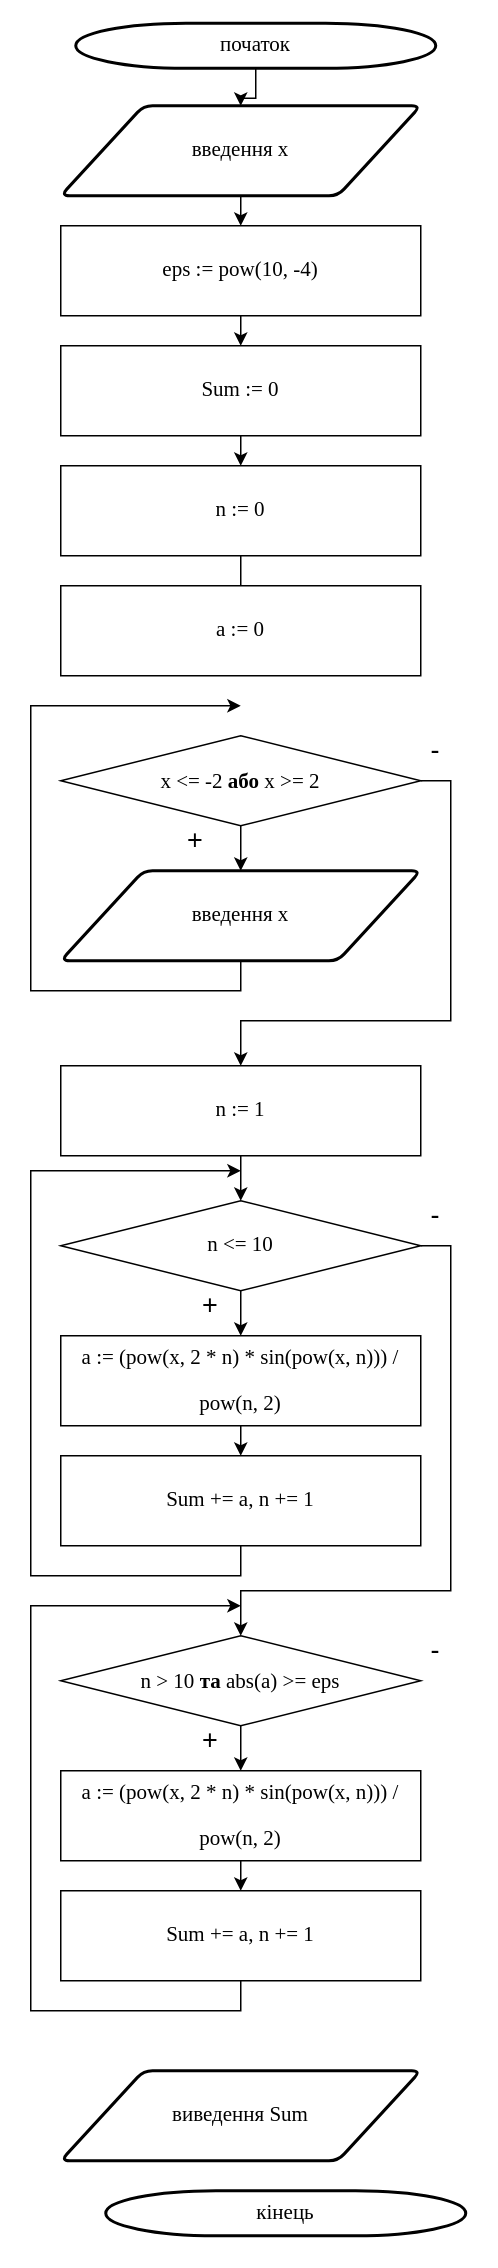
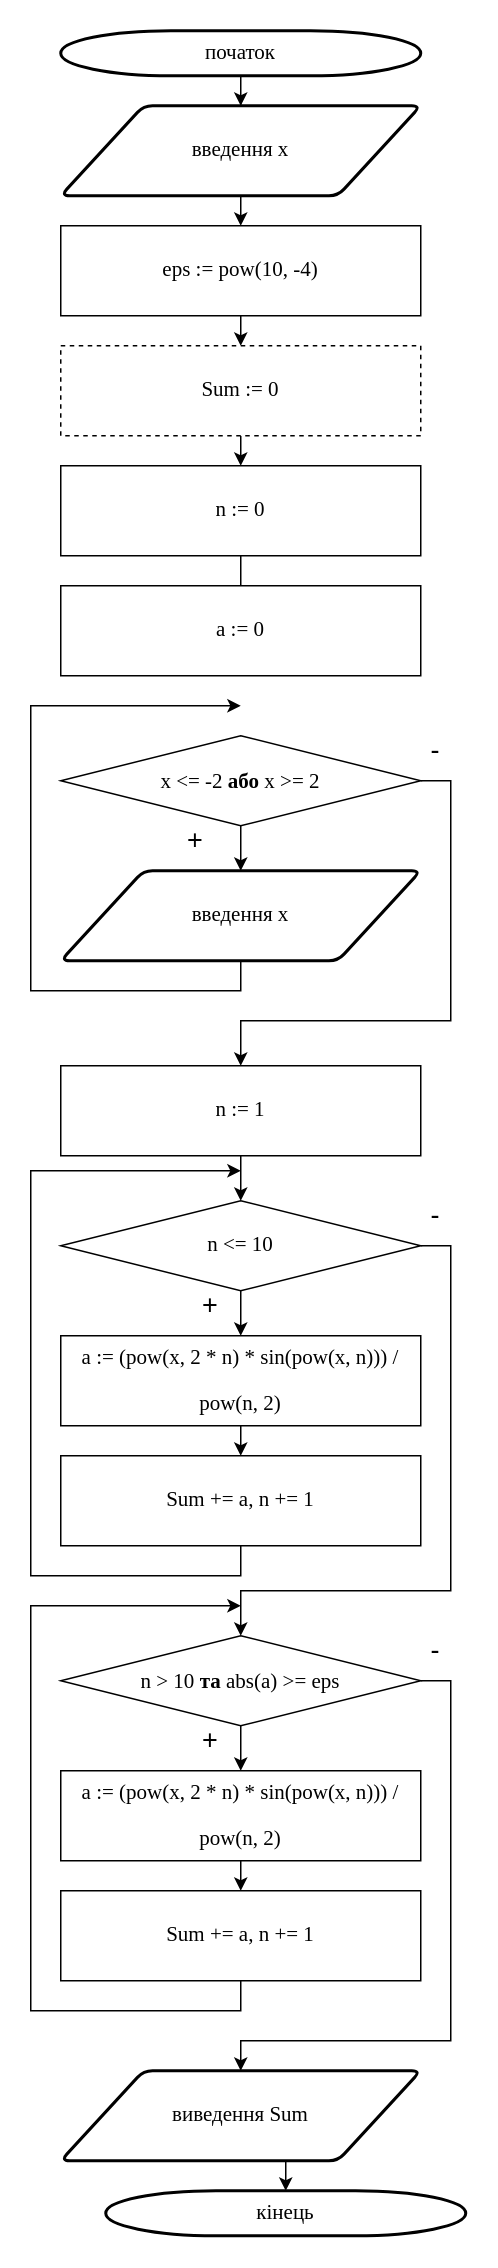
(256, 46) -> (241, 53)
(241, 391) -> (241, 391)
none -> (451, 1961)
none -> (286, 2169)
